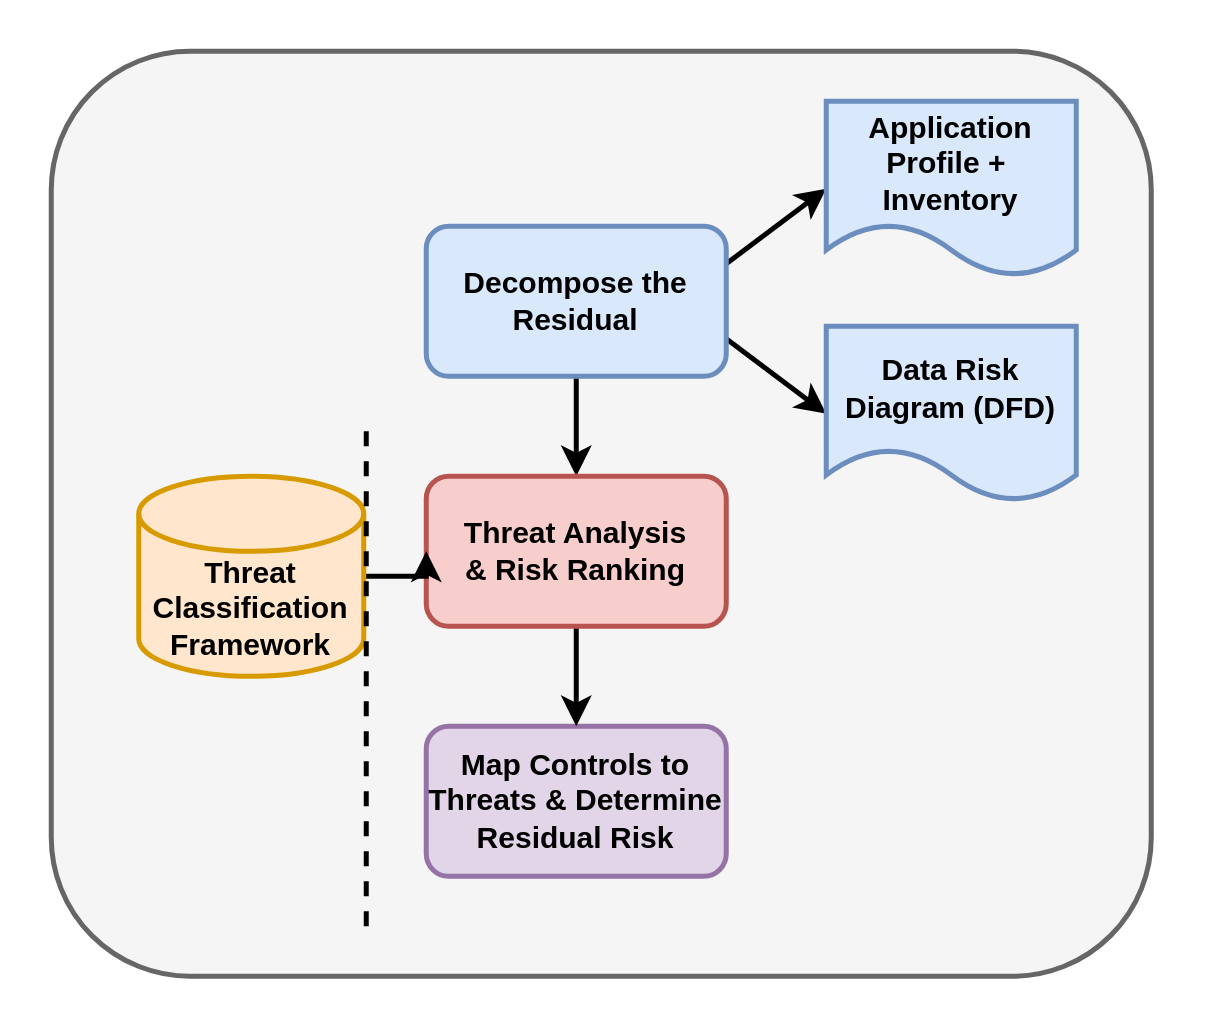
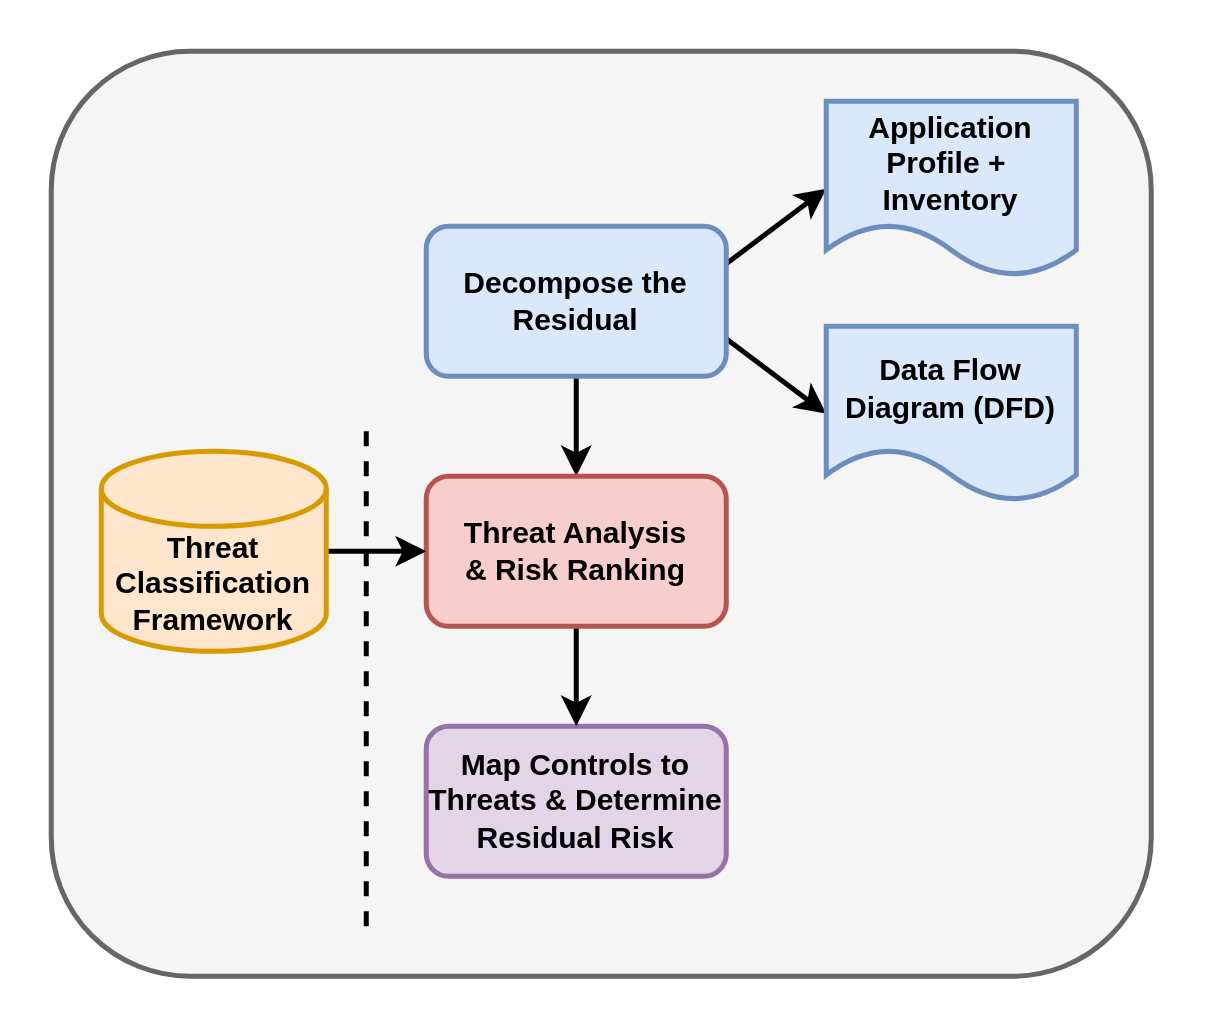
(951, 389) -> (951, 389)
(251, 576) -> (214, 551)
